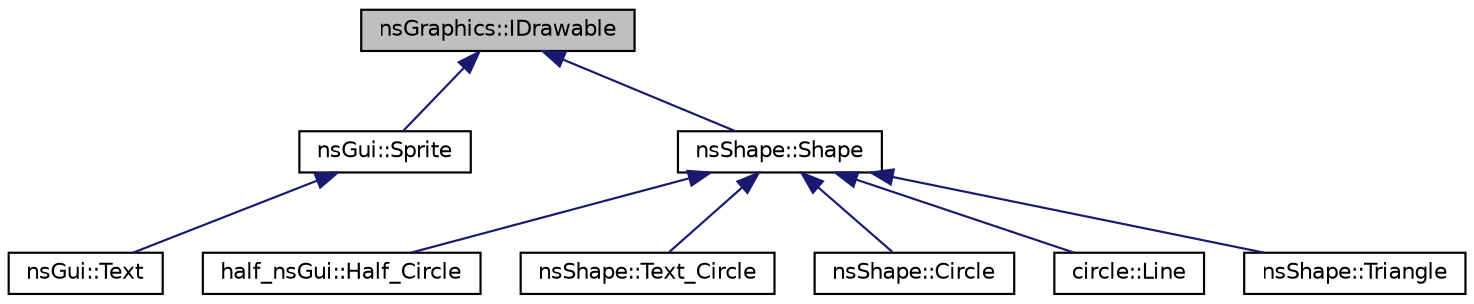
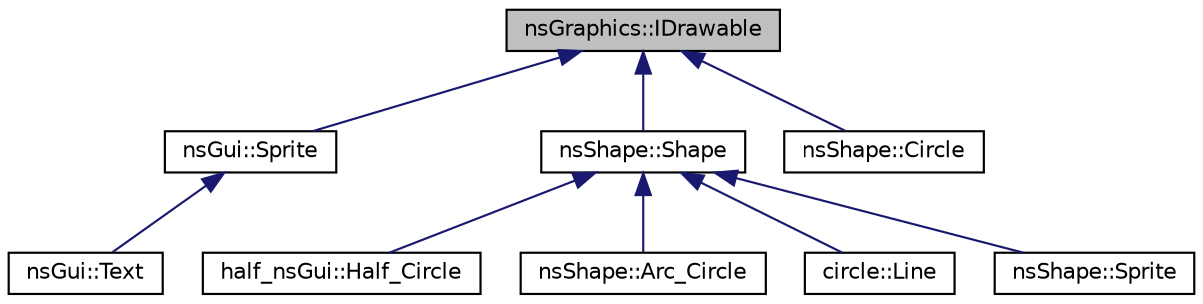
(855, 220) -> (774, 96)
(648, 273) -> (643, 273)
(1355, 273) -> (1094, 273)
